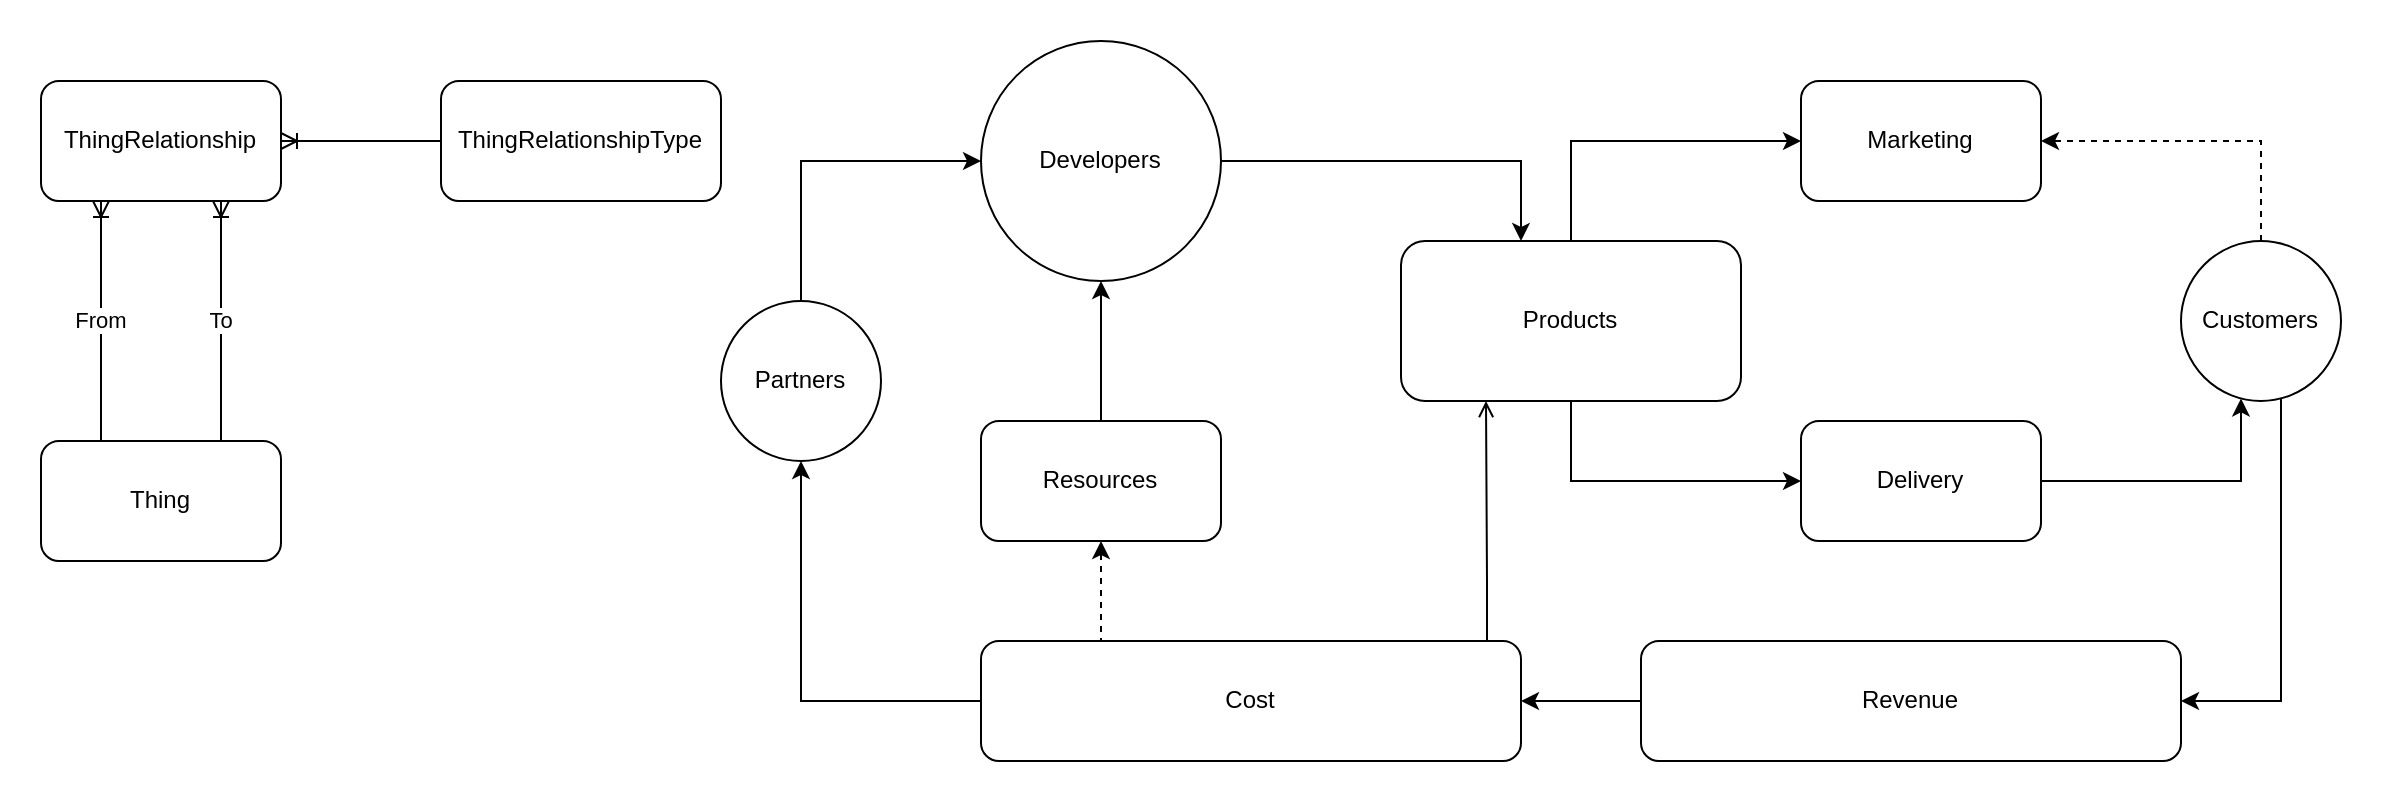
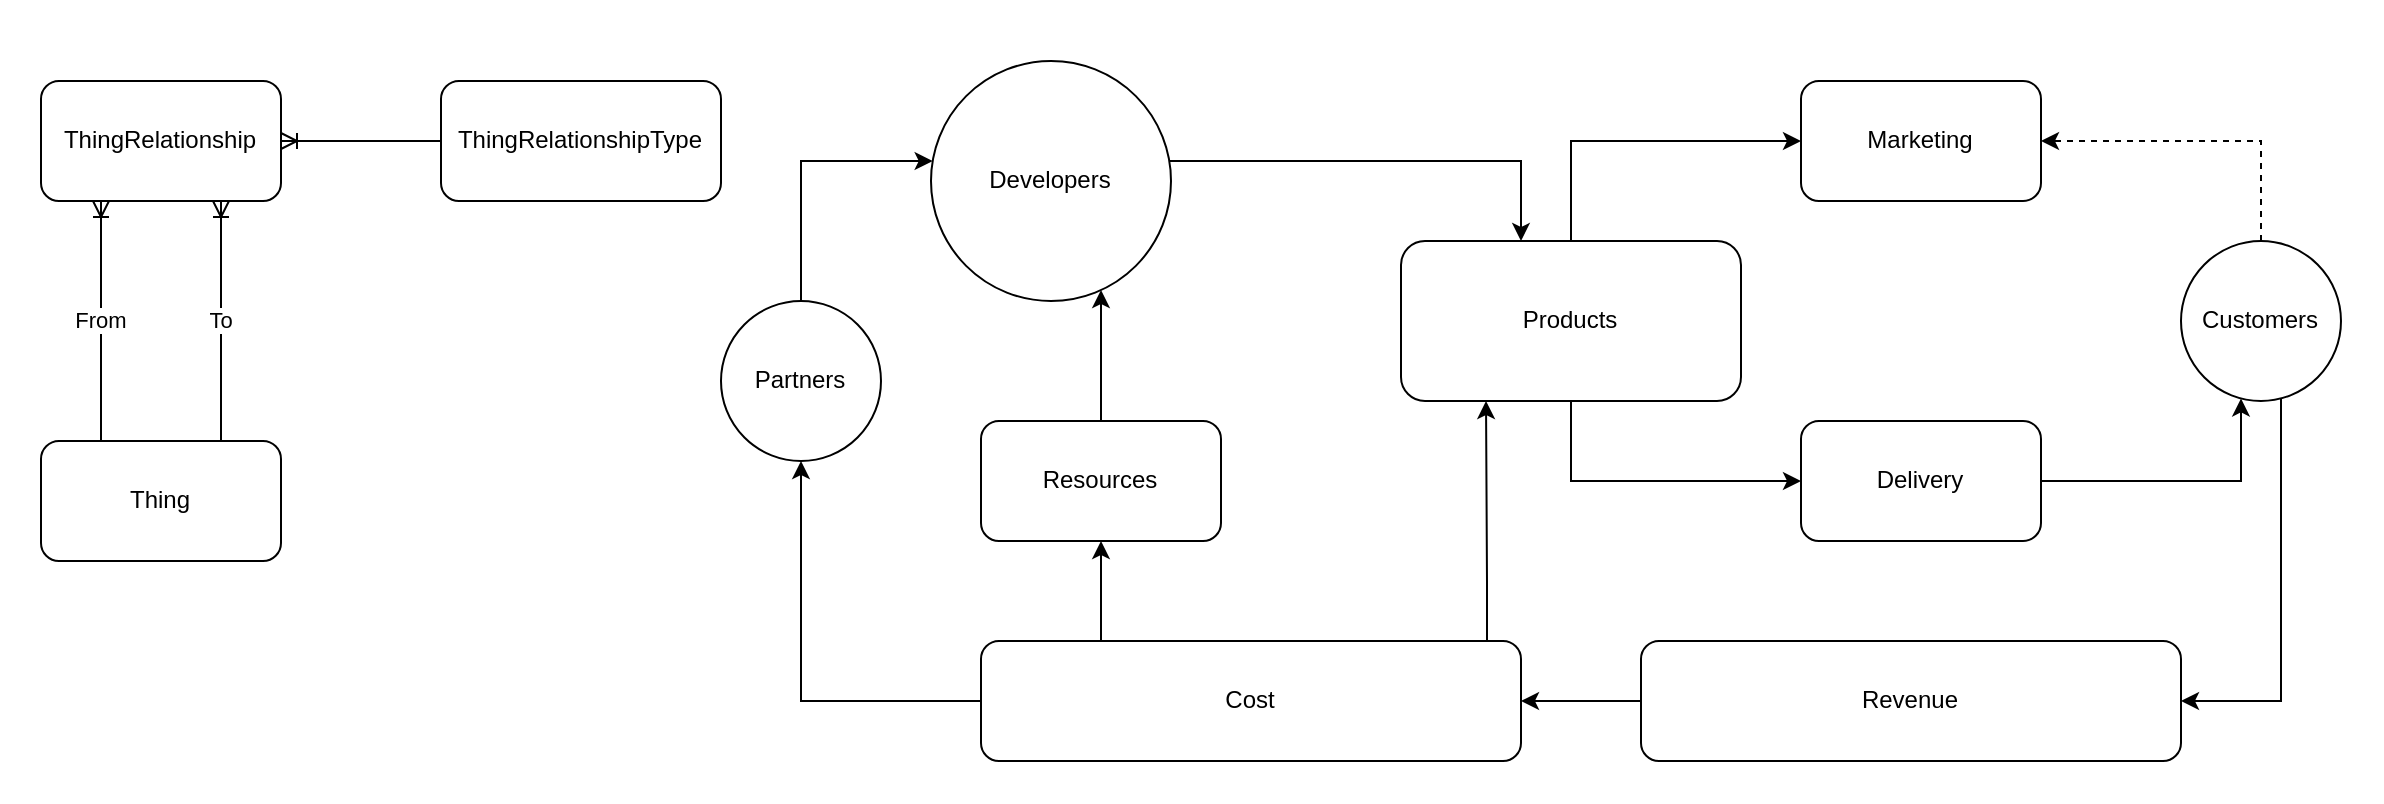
(1101, 161) -> (1051, 181)
(1486, 411) -> (1486, 416)
(1101, 599) -> (1101, 599)
